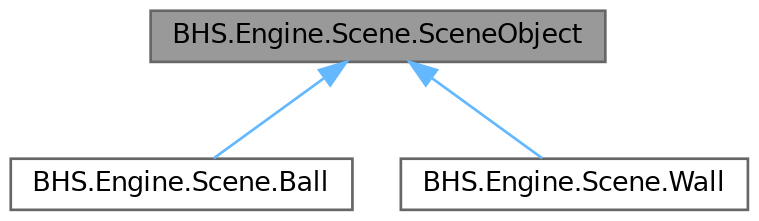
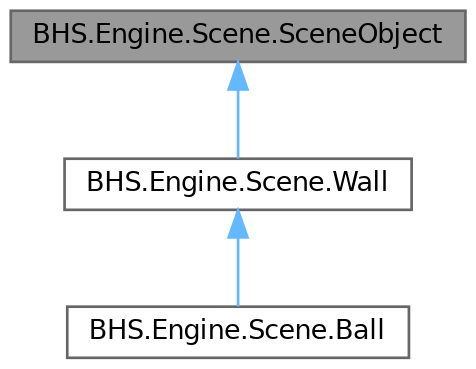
(269, 118) -> (238, 272)
